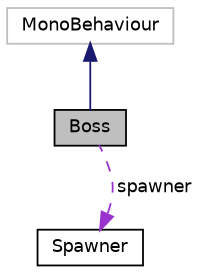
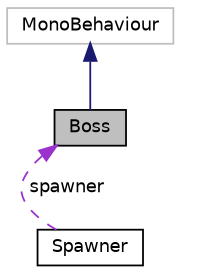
(112, 178) -> (23, 197)
